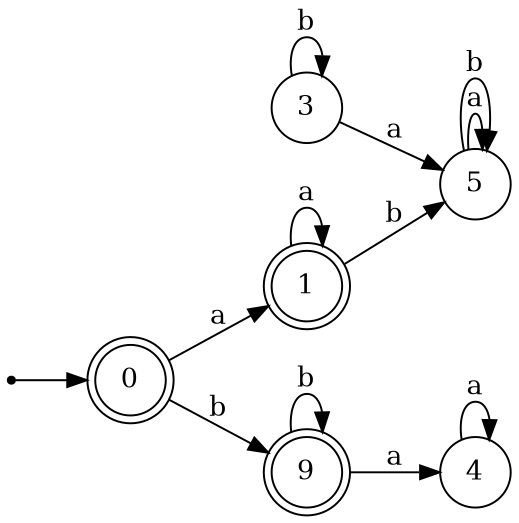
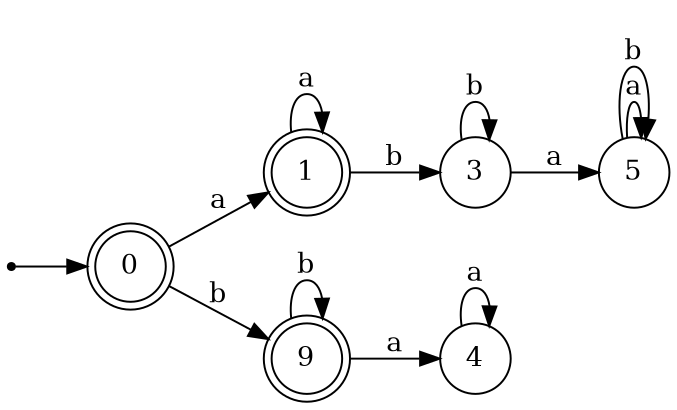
(386, 238) -> (385, 172)
